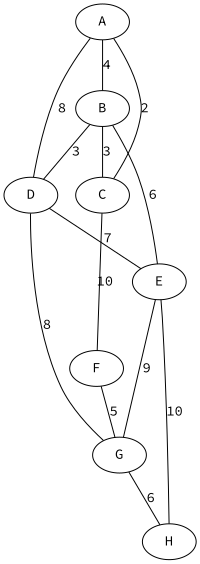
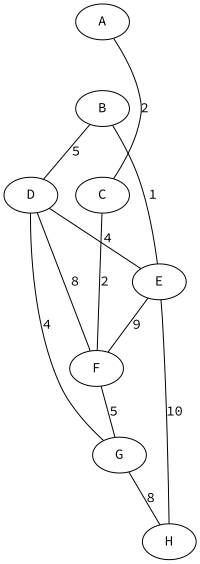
(103, 65) -> none
(52, 104) -> (64, 282)
(76, 152) -> (76, 152)
(103, 152) -> none
(153, 195) -> (153, 195)
(108, 239) -> (108, 239)
(105, 282) -> (105, 282)
(47, 325) -> (47, 325)
(139, 368) -> (128, 325)
(151, 498) -> (151, 498)
